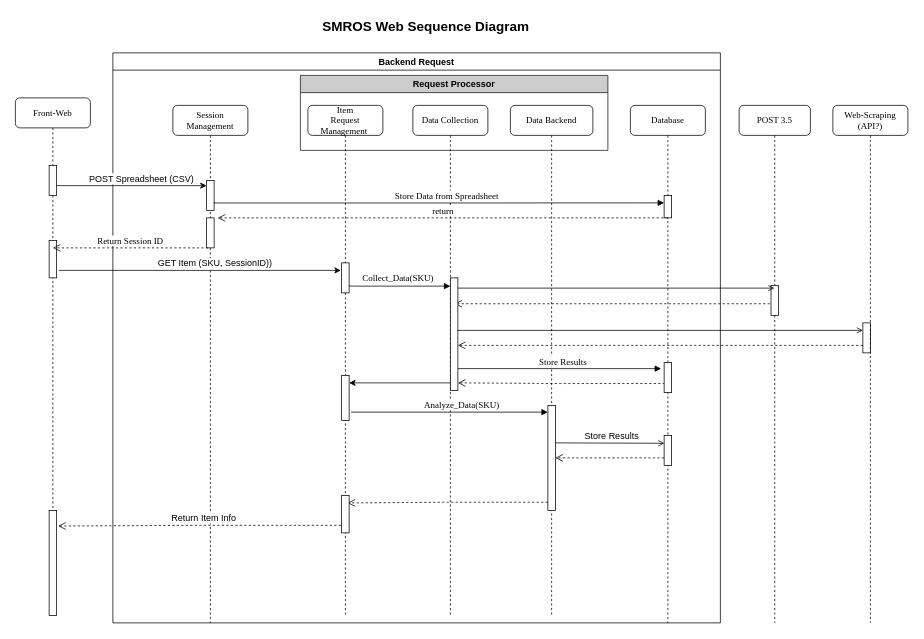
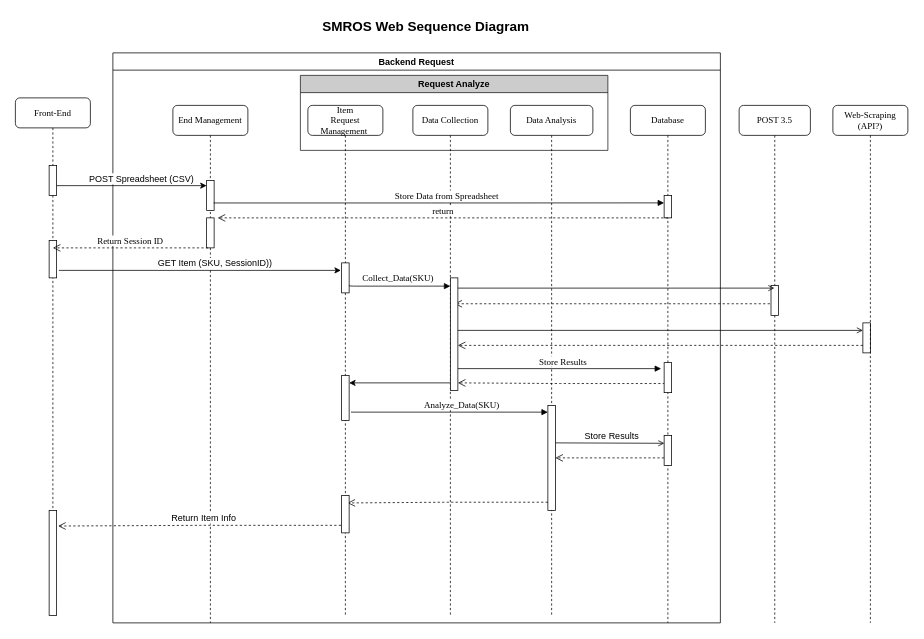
(454, 84) -> (454, 84)
(53, 113) -> (53, 113)
(210, 120) -> (210, 120)
(552, 120) -> (552, 120)
